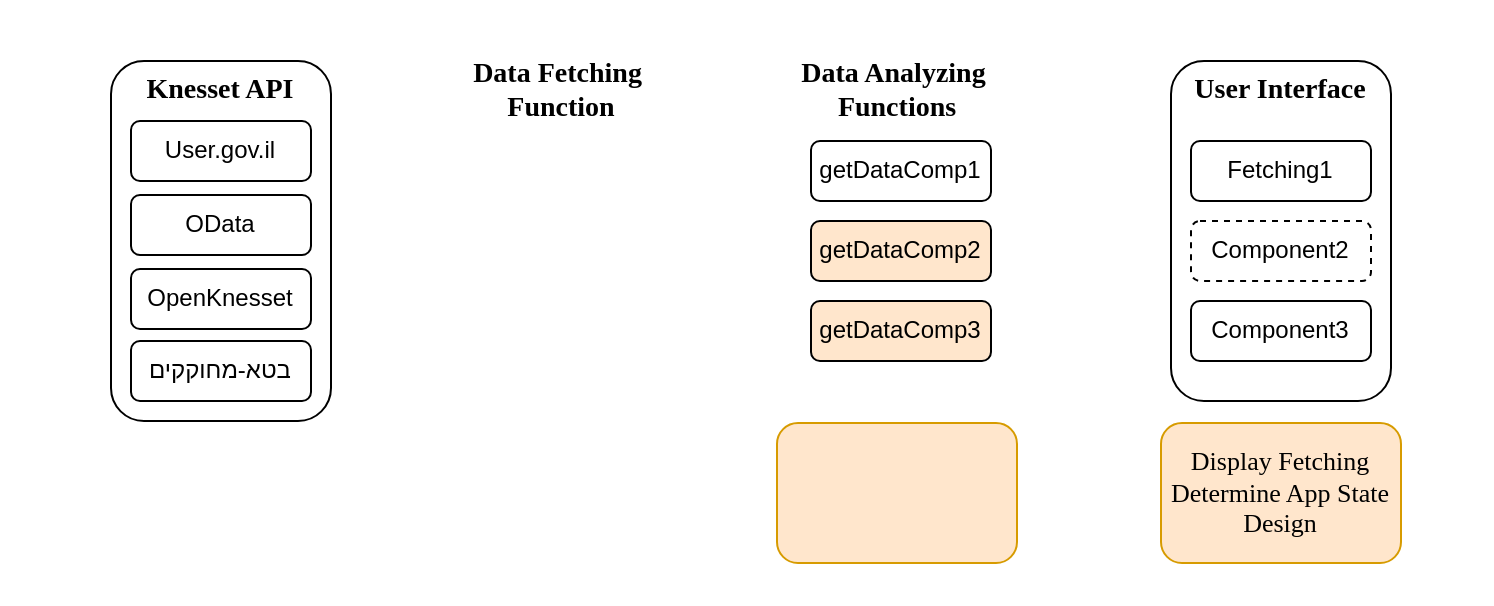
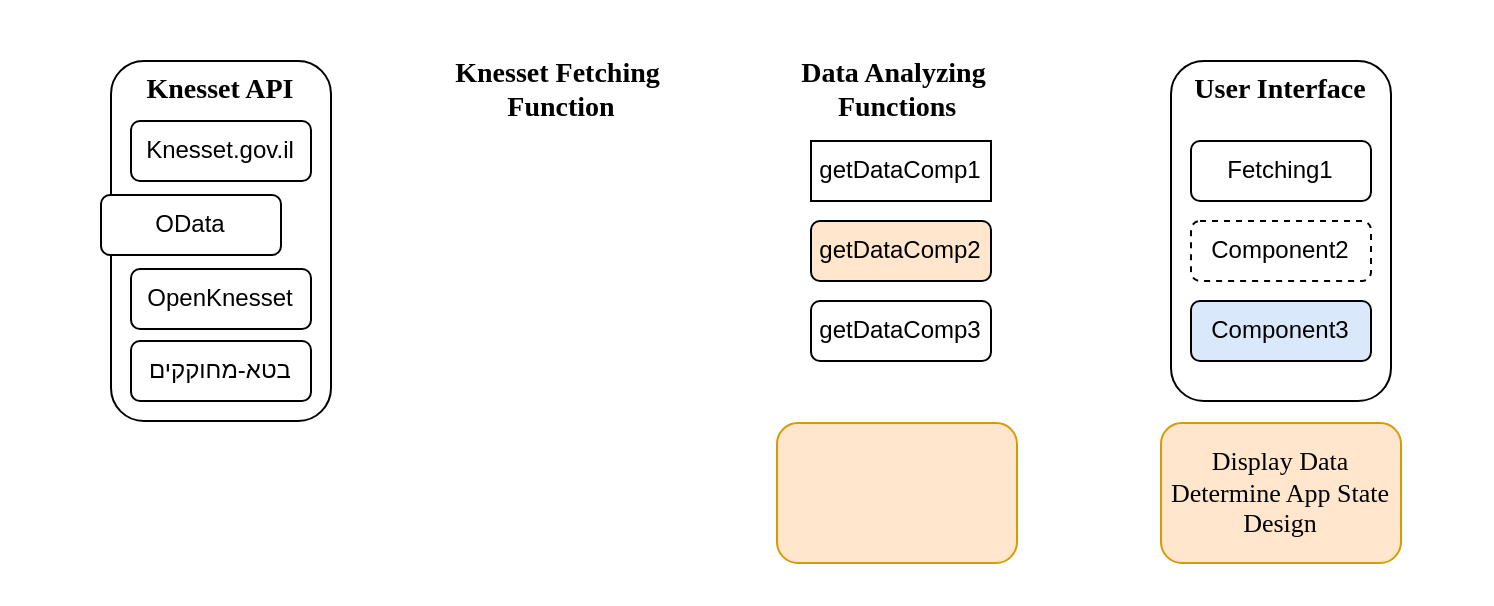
(562, 91) -> (562, 91)
(221, 151) -> (221, 151)
(901, 171) -> (901, 171)
(221, 225) -> (191, 225)
(901, 331) -> (901, 331)
(1281, 331) -> (1281, 331)
(1281, 493) -> (1281, 493)
